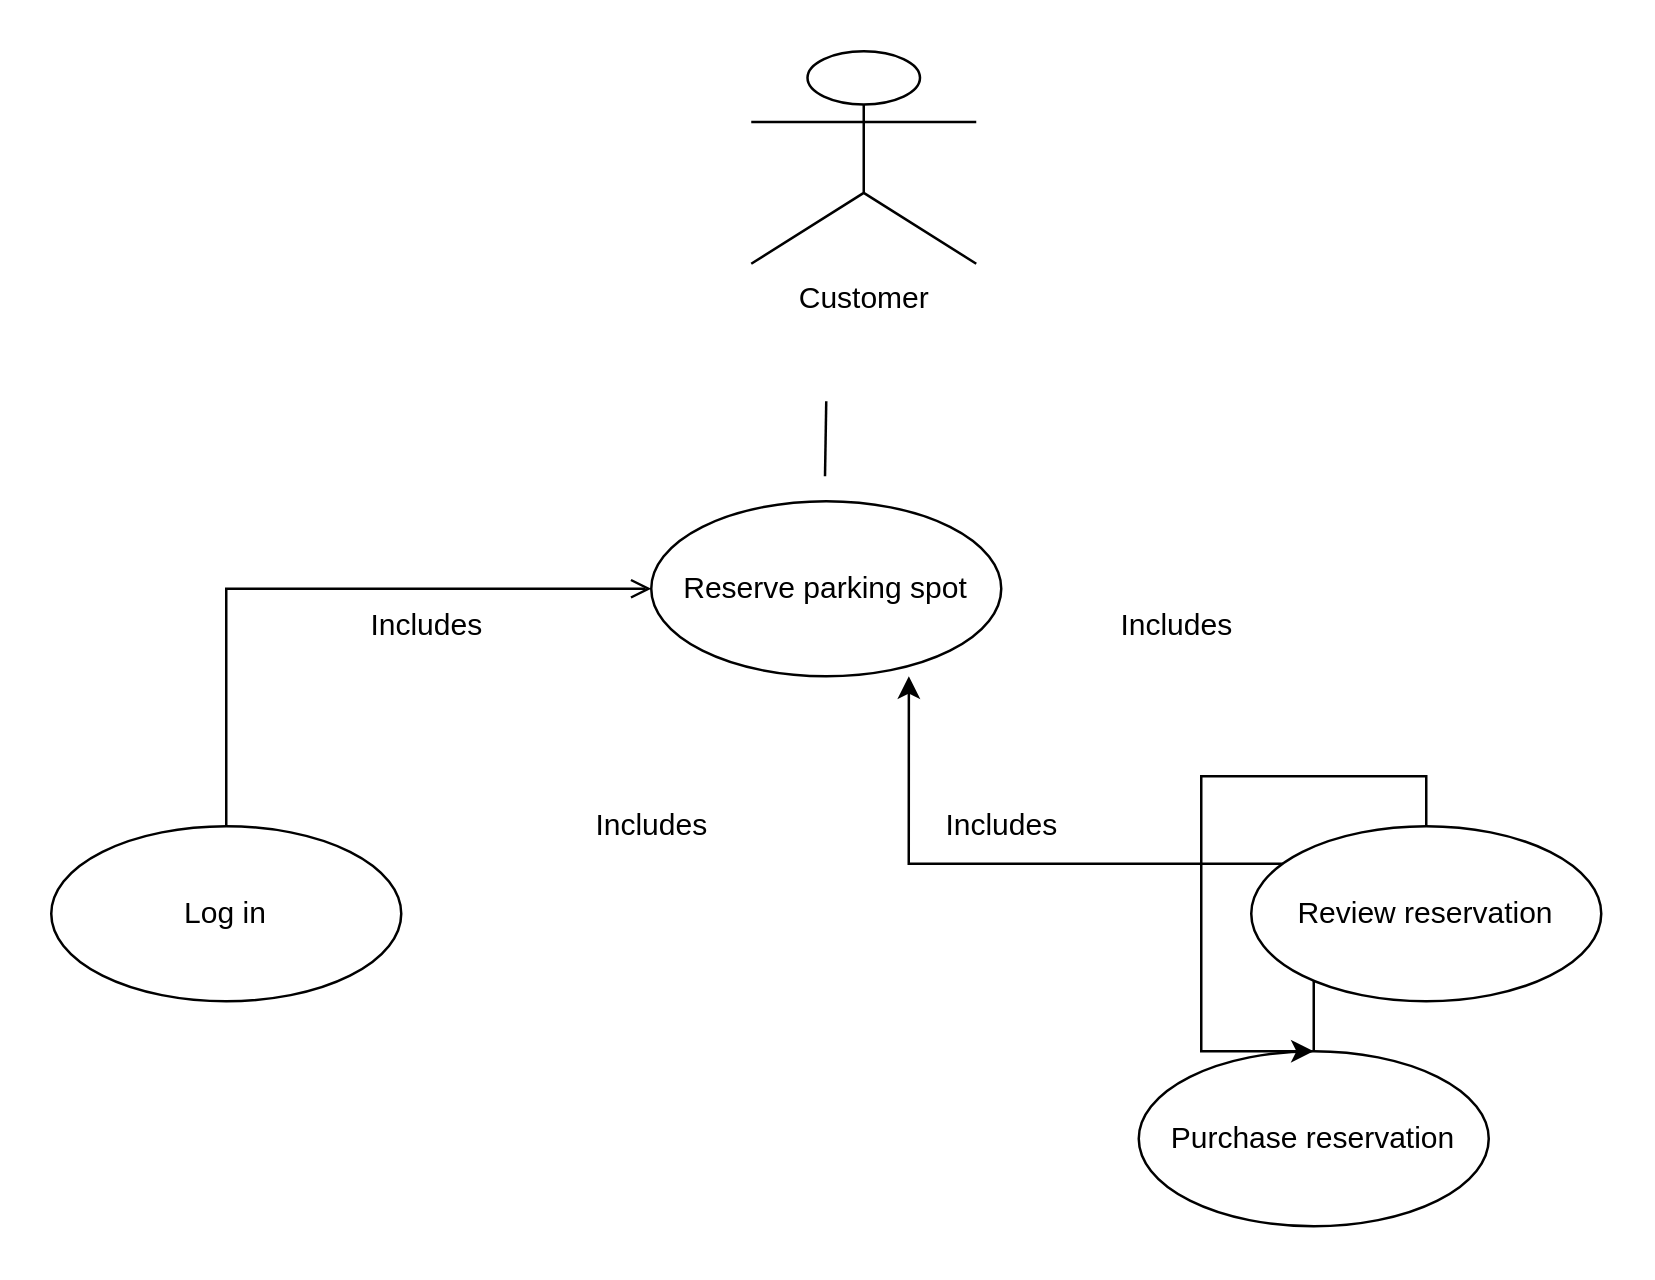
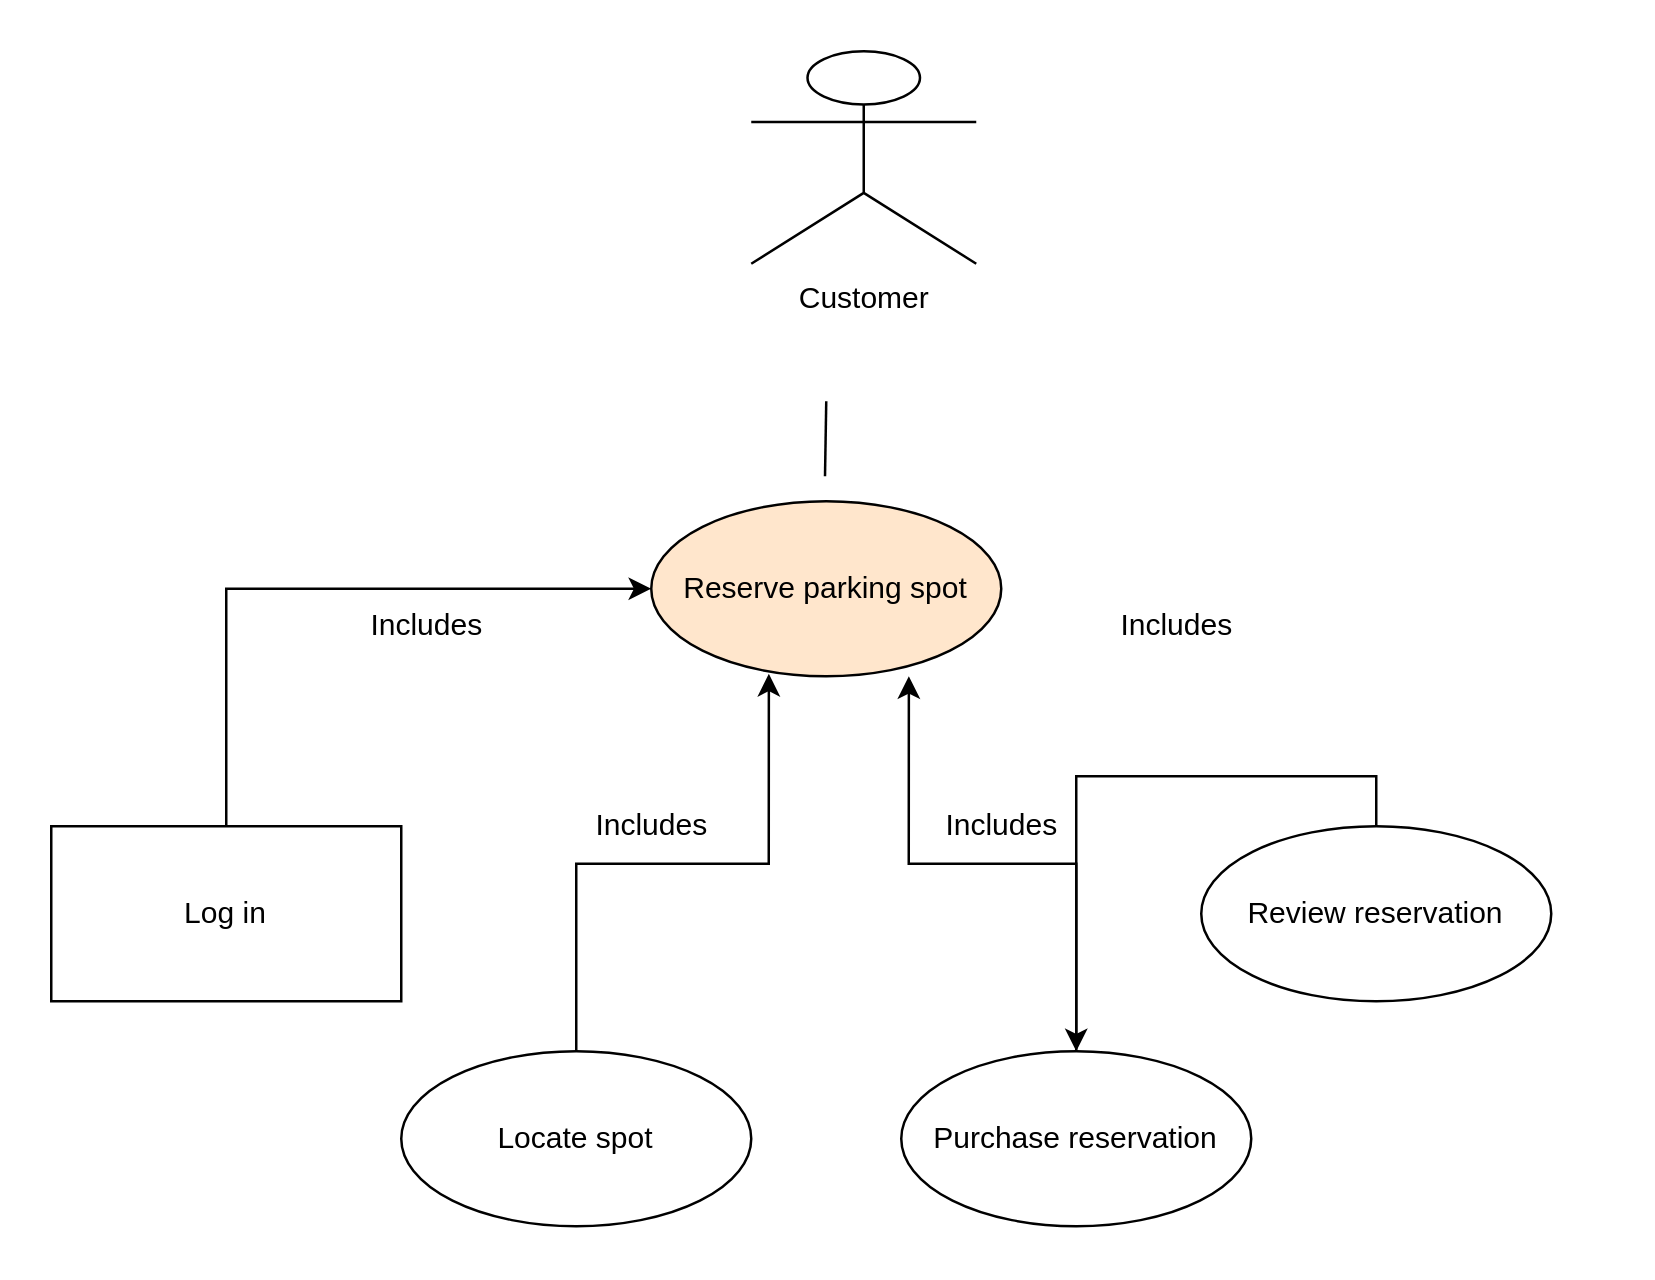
(637, 589) -> (633, 589)
(826, 589) -> (826, 589)
none -> (665, 864)
(226, 914) -> (226, 914)
(1426, 914) -> (1376, 914)
none -> (576, 1139)
(1314, 1139) -> (1076, 1139)
